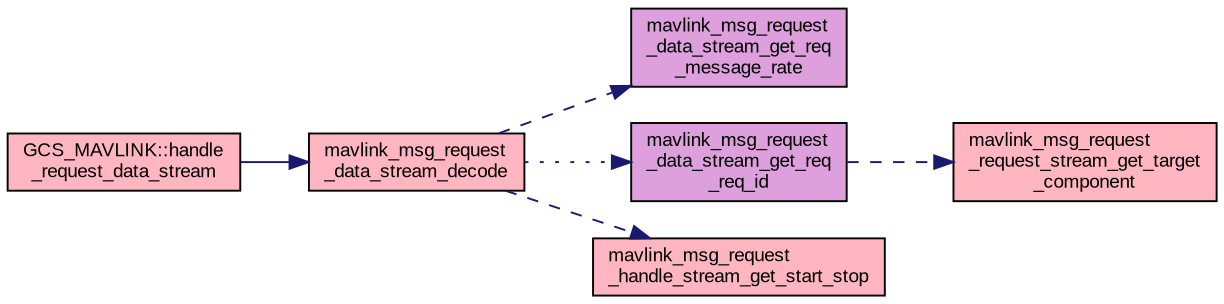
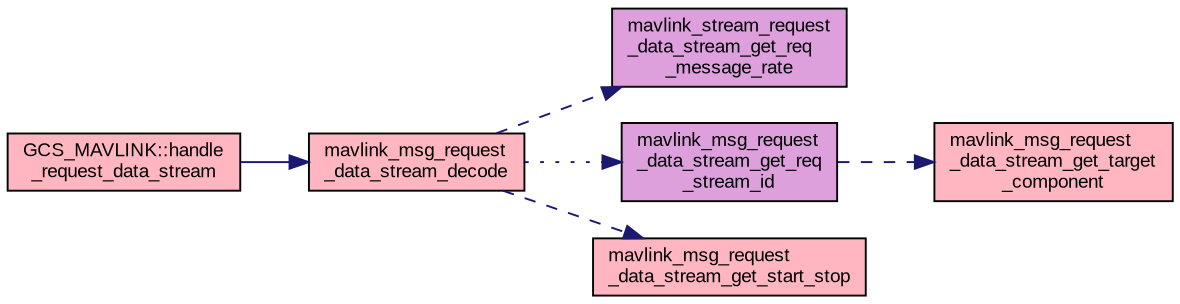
(739, 48) -> (729, 48)
(739, 162) -> (729, 162)
(1085, 162) -> (1054, 162)
(739, 267) -> (729, 267)
